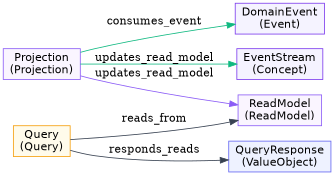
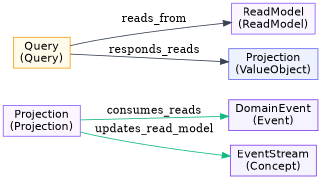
(155, 21) -> (155, 111)
(155, 92) -> none
(280, 157) -> (273, 64)
